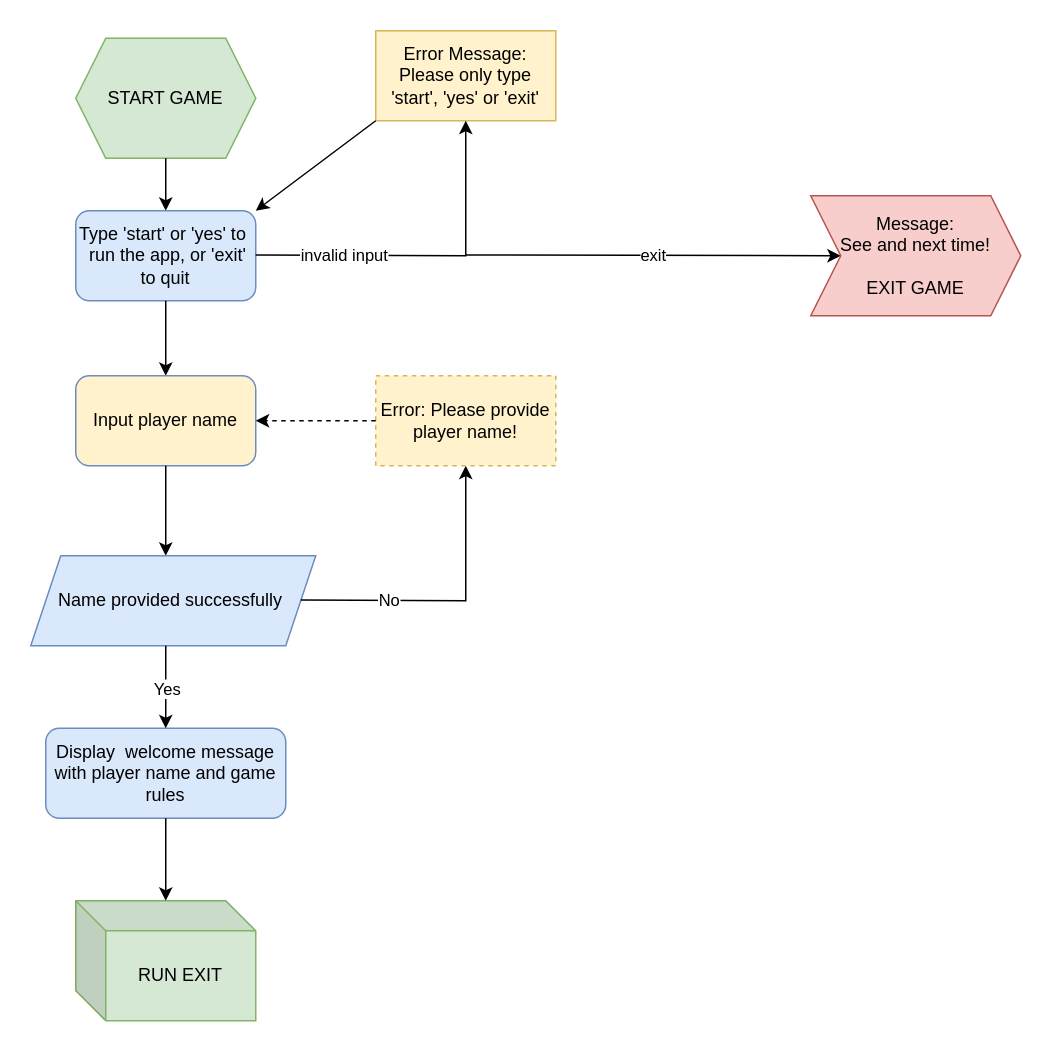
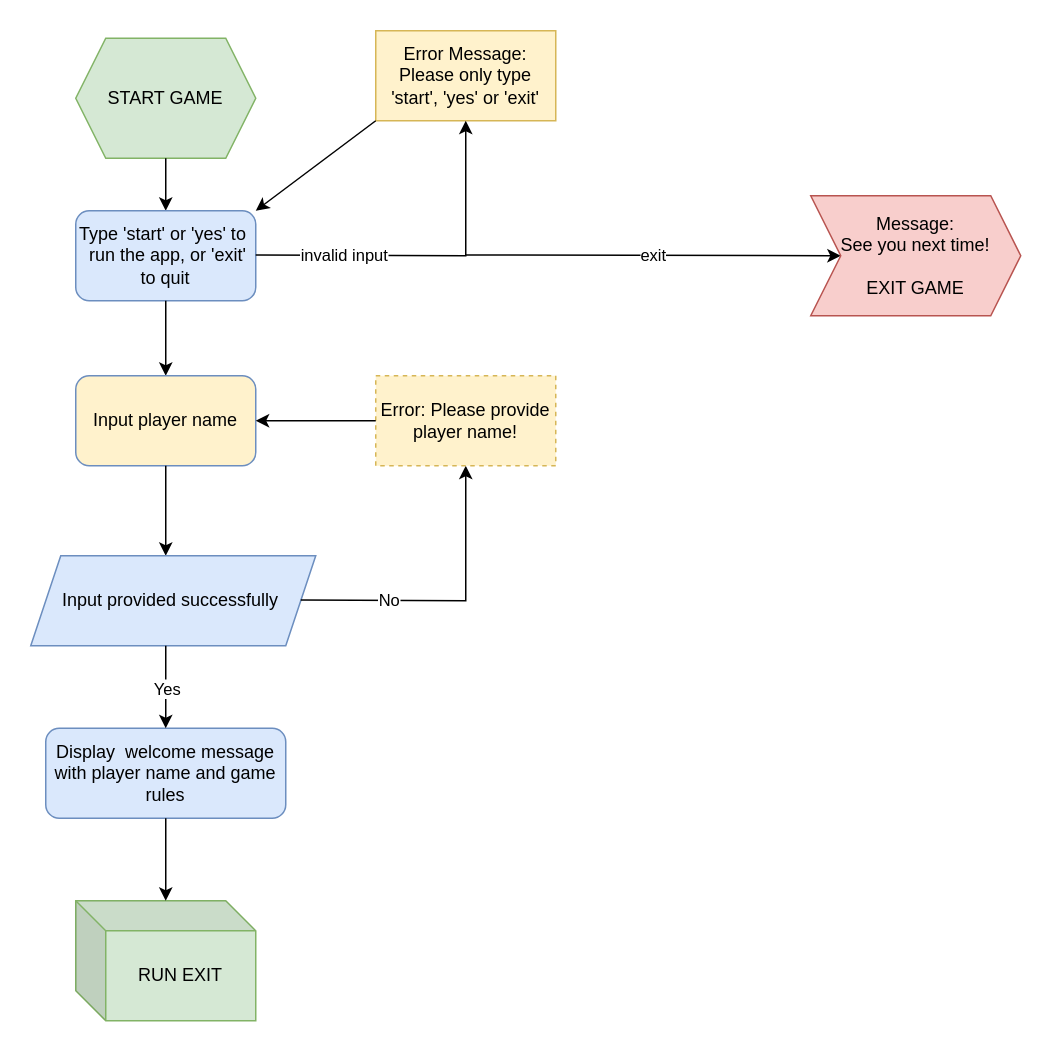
(916, 256) -> (916, 256)
(320, 421) -> (320, 421)
(173, 601) -> (173, 601)
